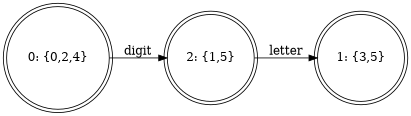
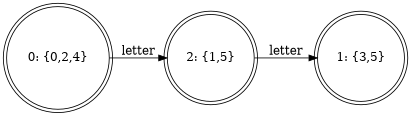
(138, 52) -> (138, 52)
